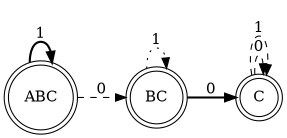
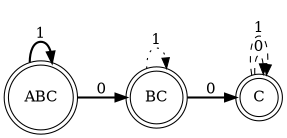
(96, 97) -> (96, 97)
